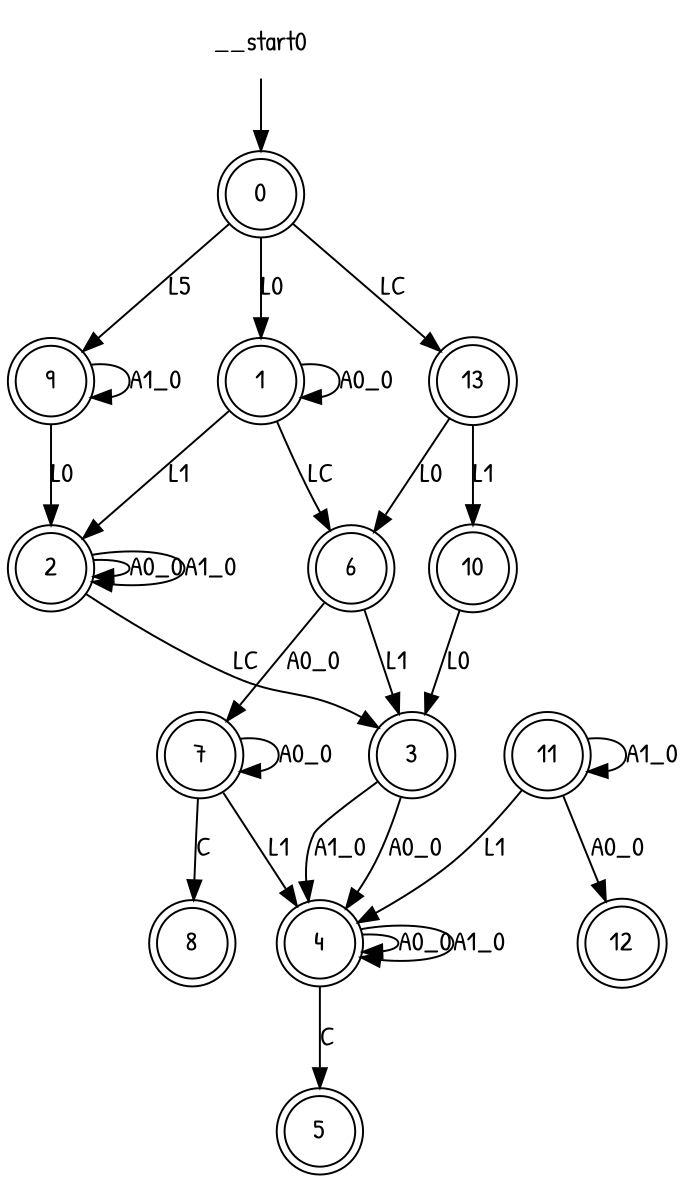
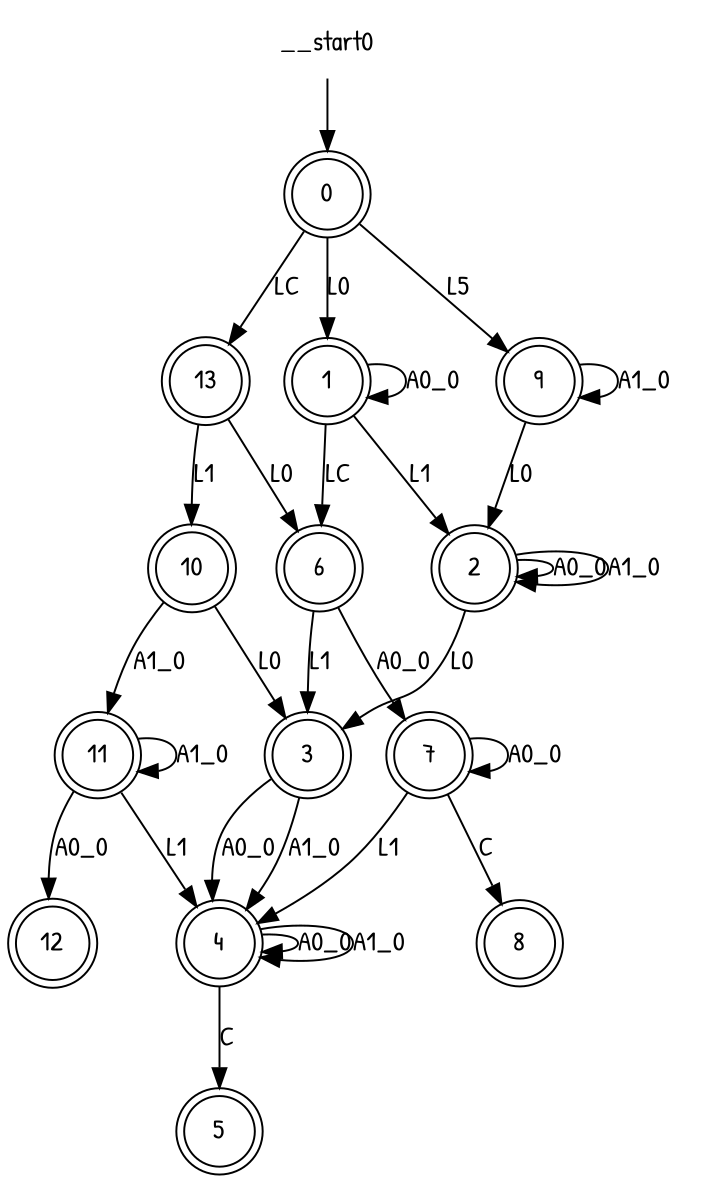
none -> (134, 645)
(246, 662) -> (463, 662)
